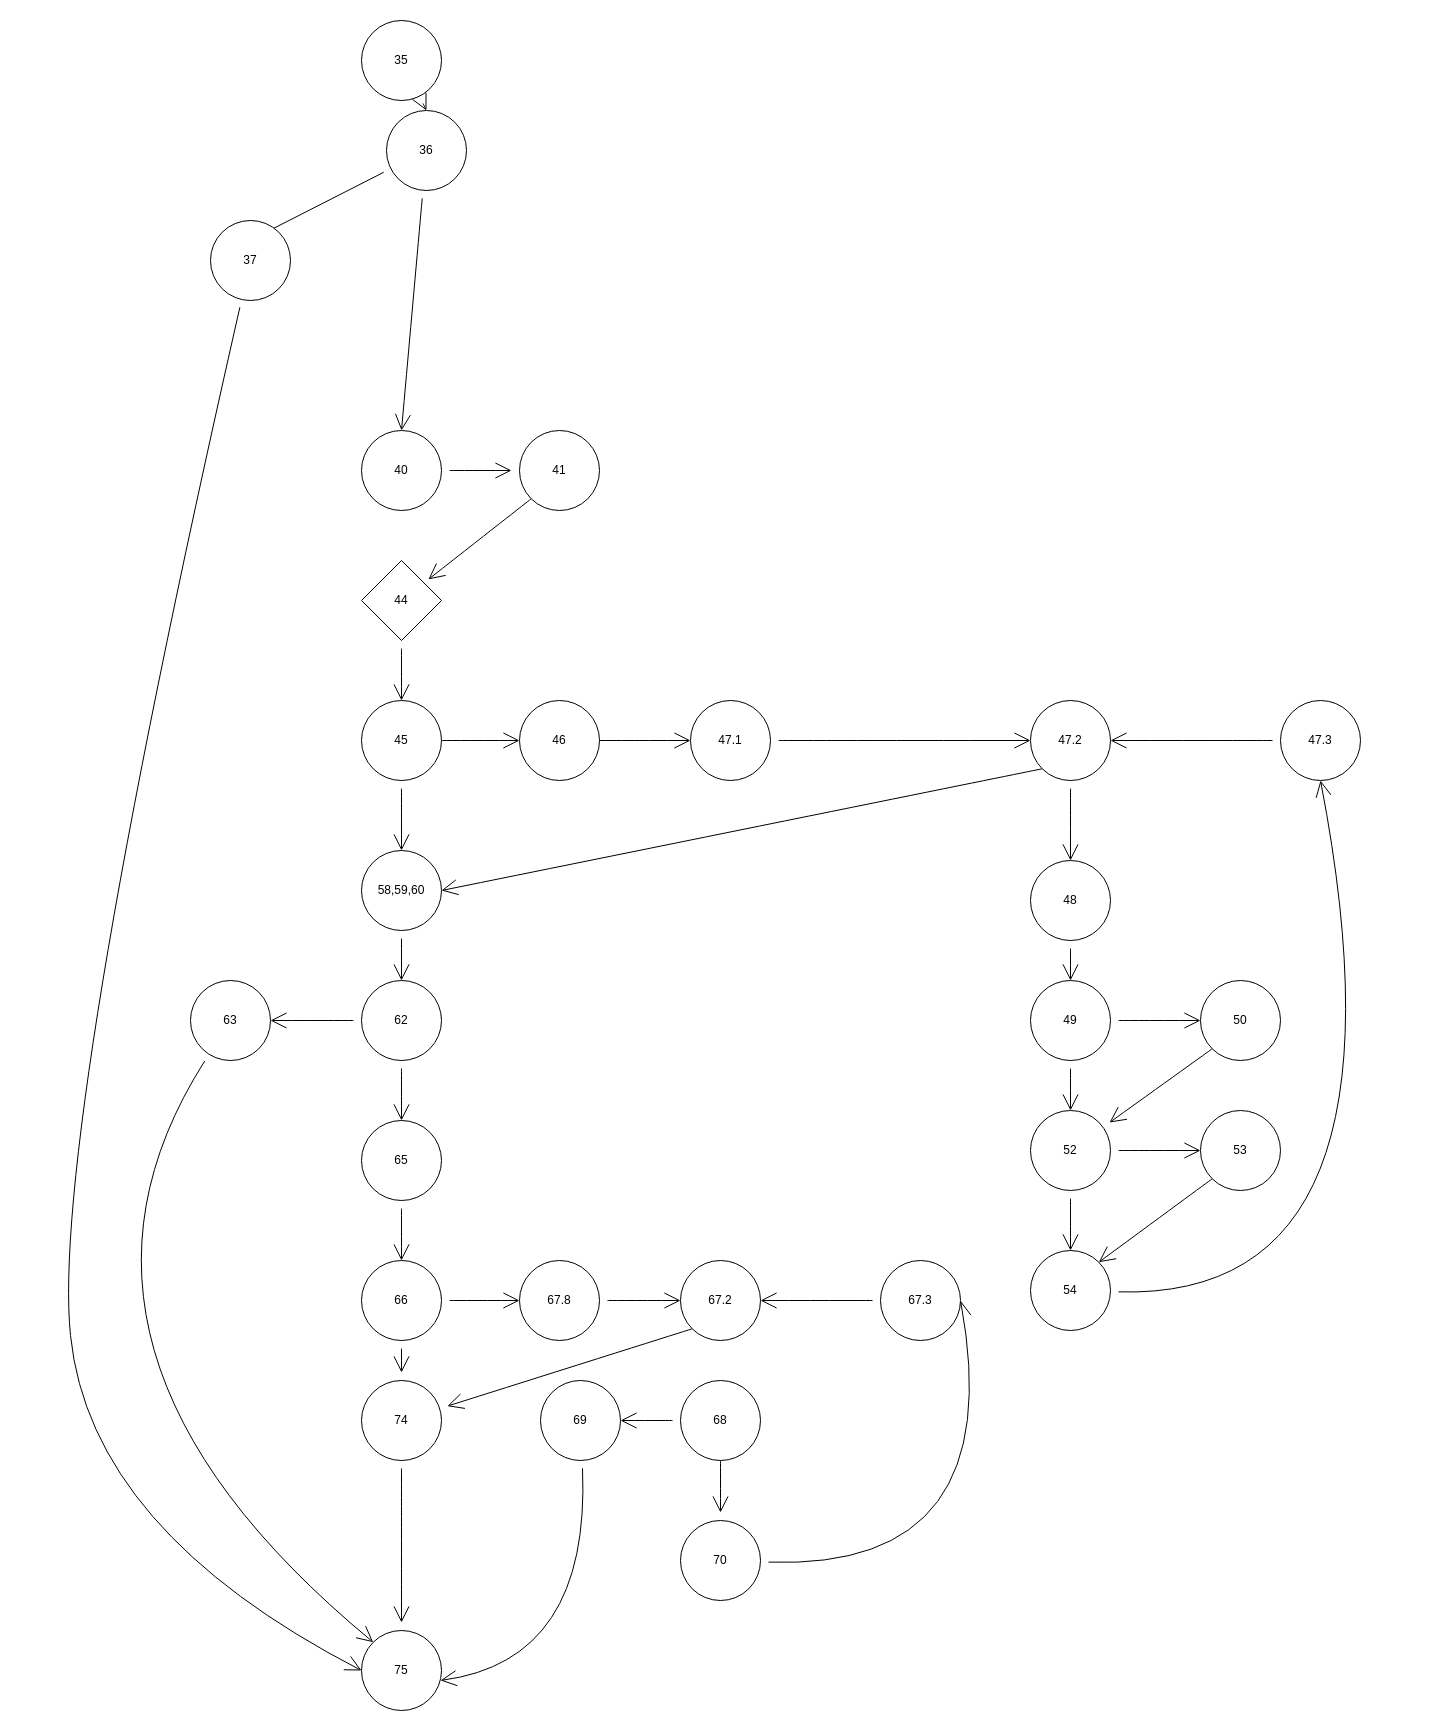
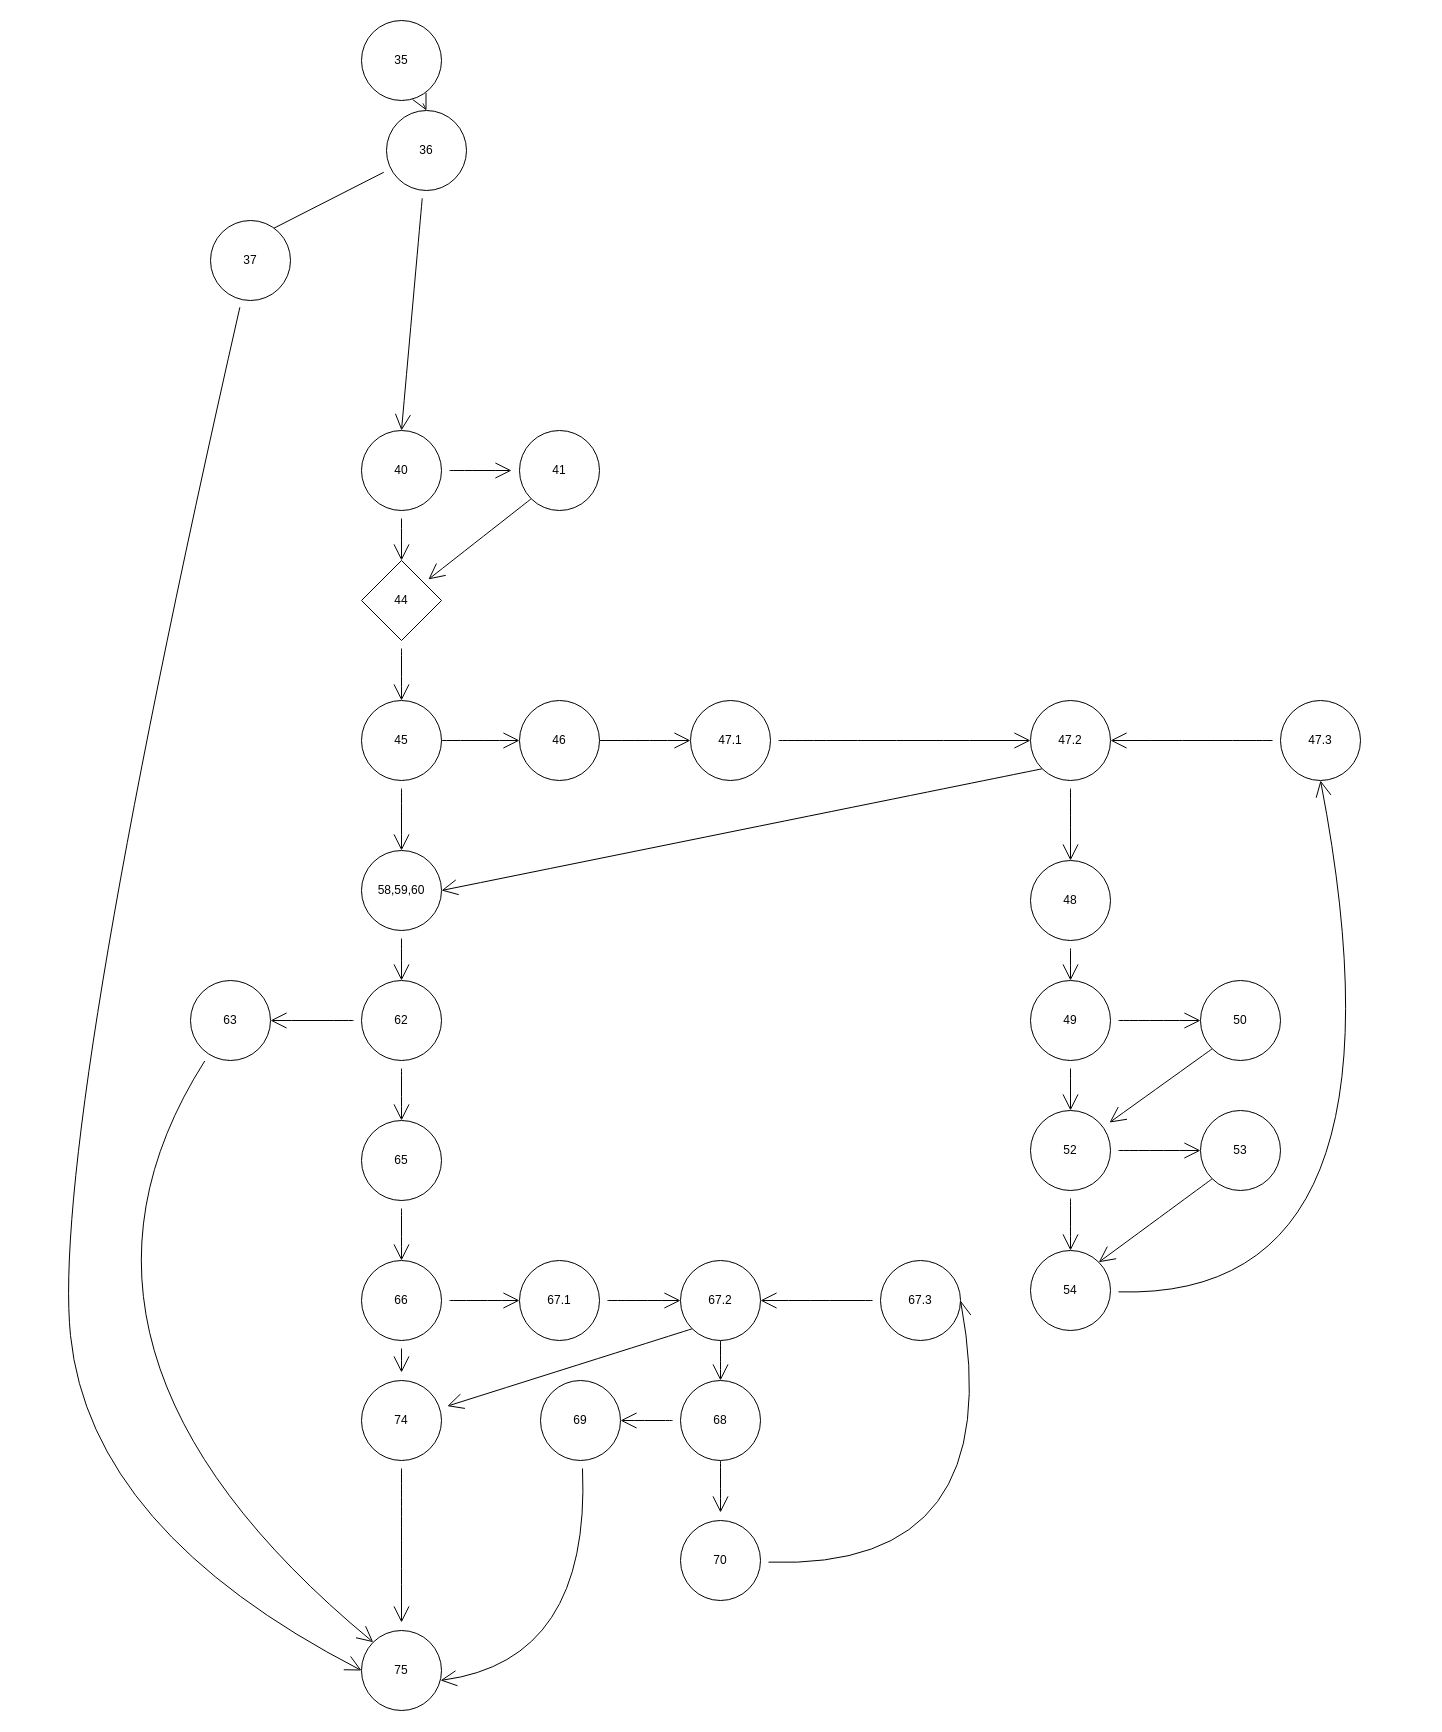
none -> (402, 538)
(560, 1301) -> (560, 1301)
none -> (721, 1360)
